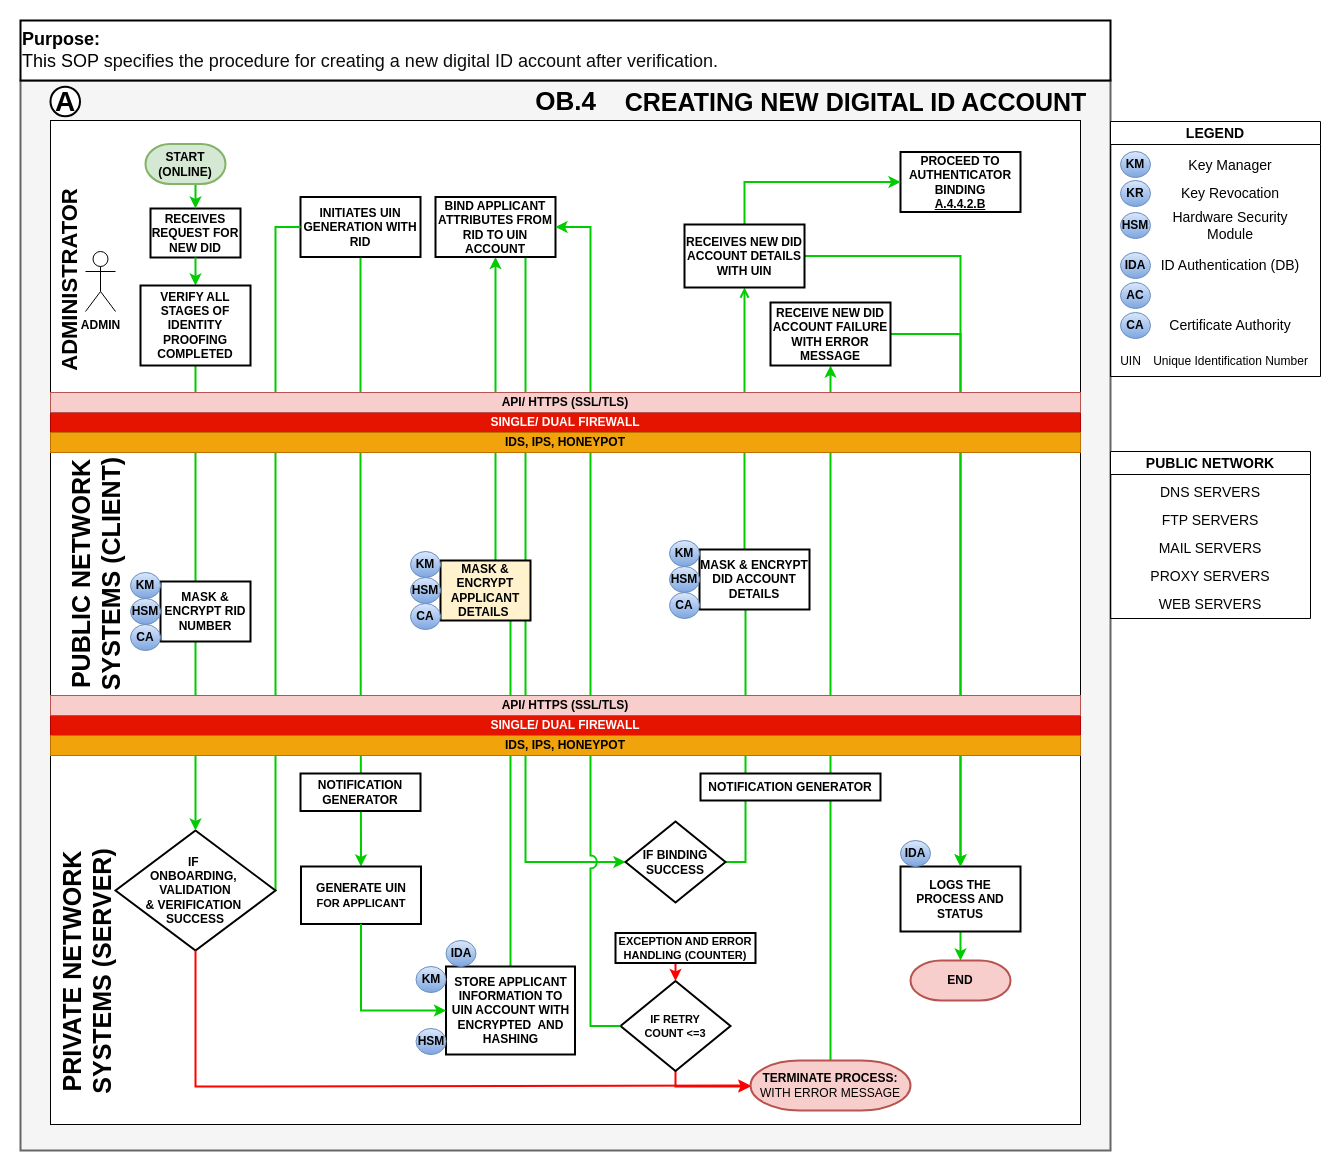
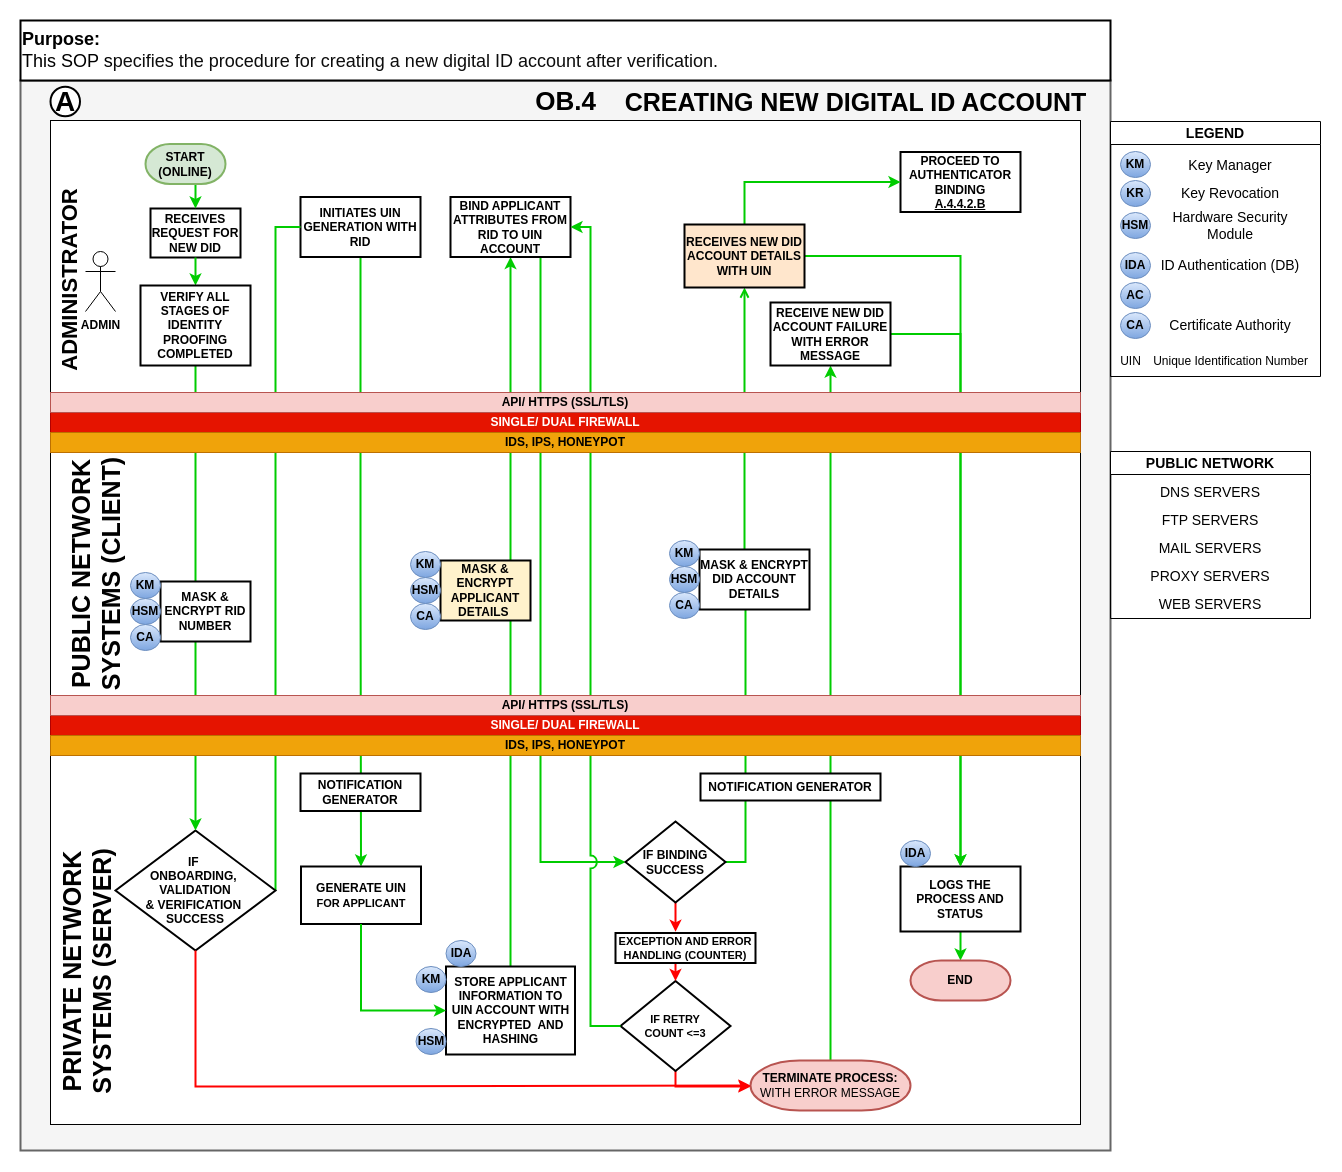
(496, 227) -> (511, 227)
(745, 256) -> (745, 256)
none -> (676, 913)
